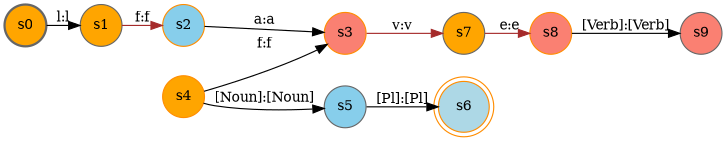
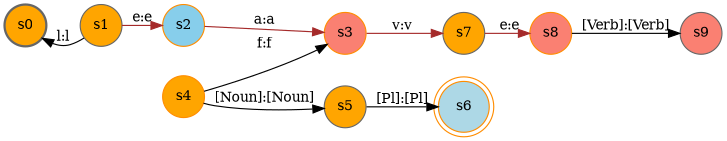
(142, 18) -> (142, 18)
(57, 25) -> (69, 45)
(259, 29) -> (259, 29)
(345, 107) -> (345, 107)
